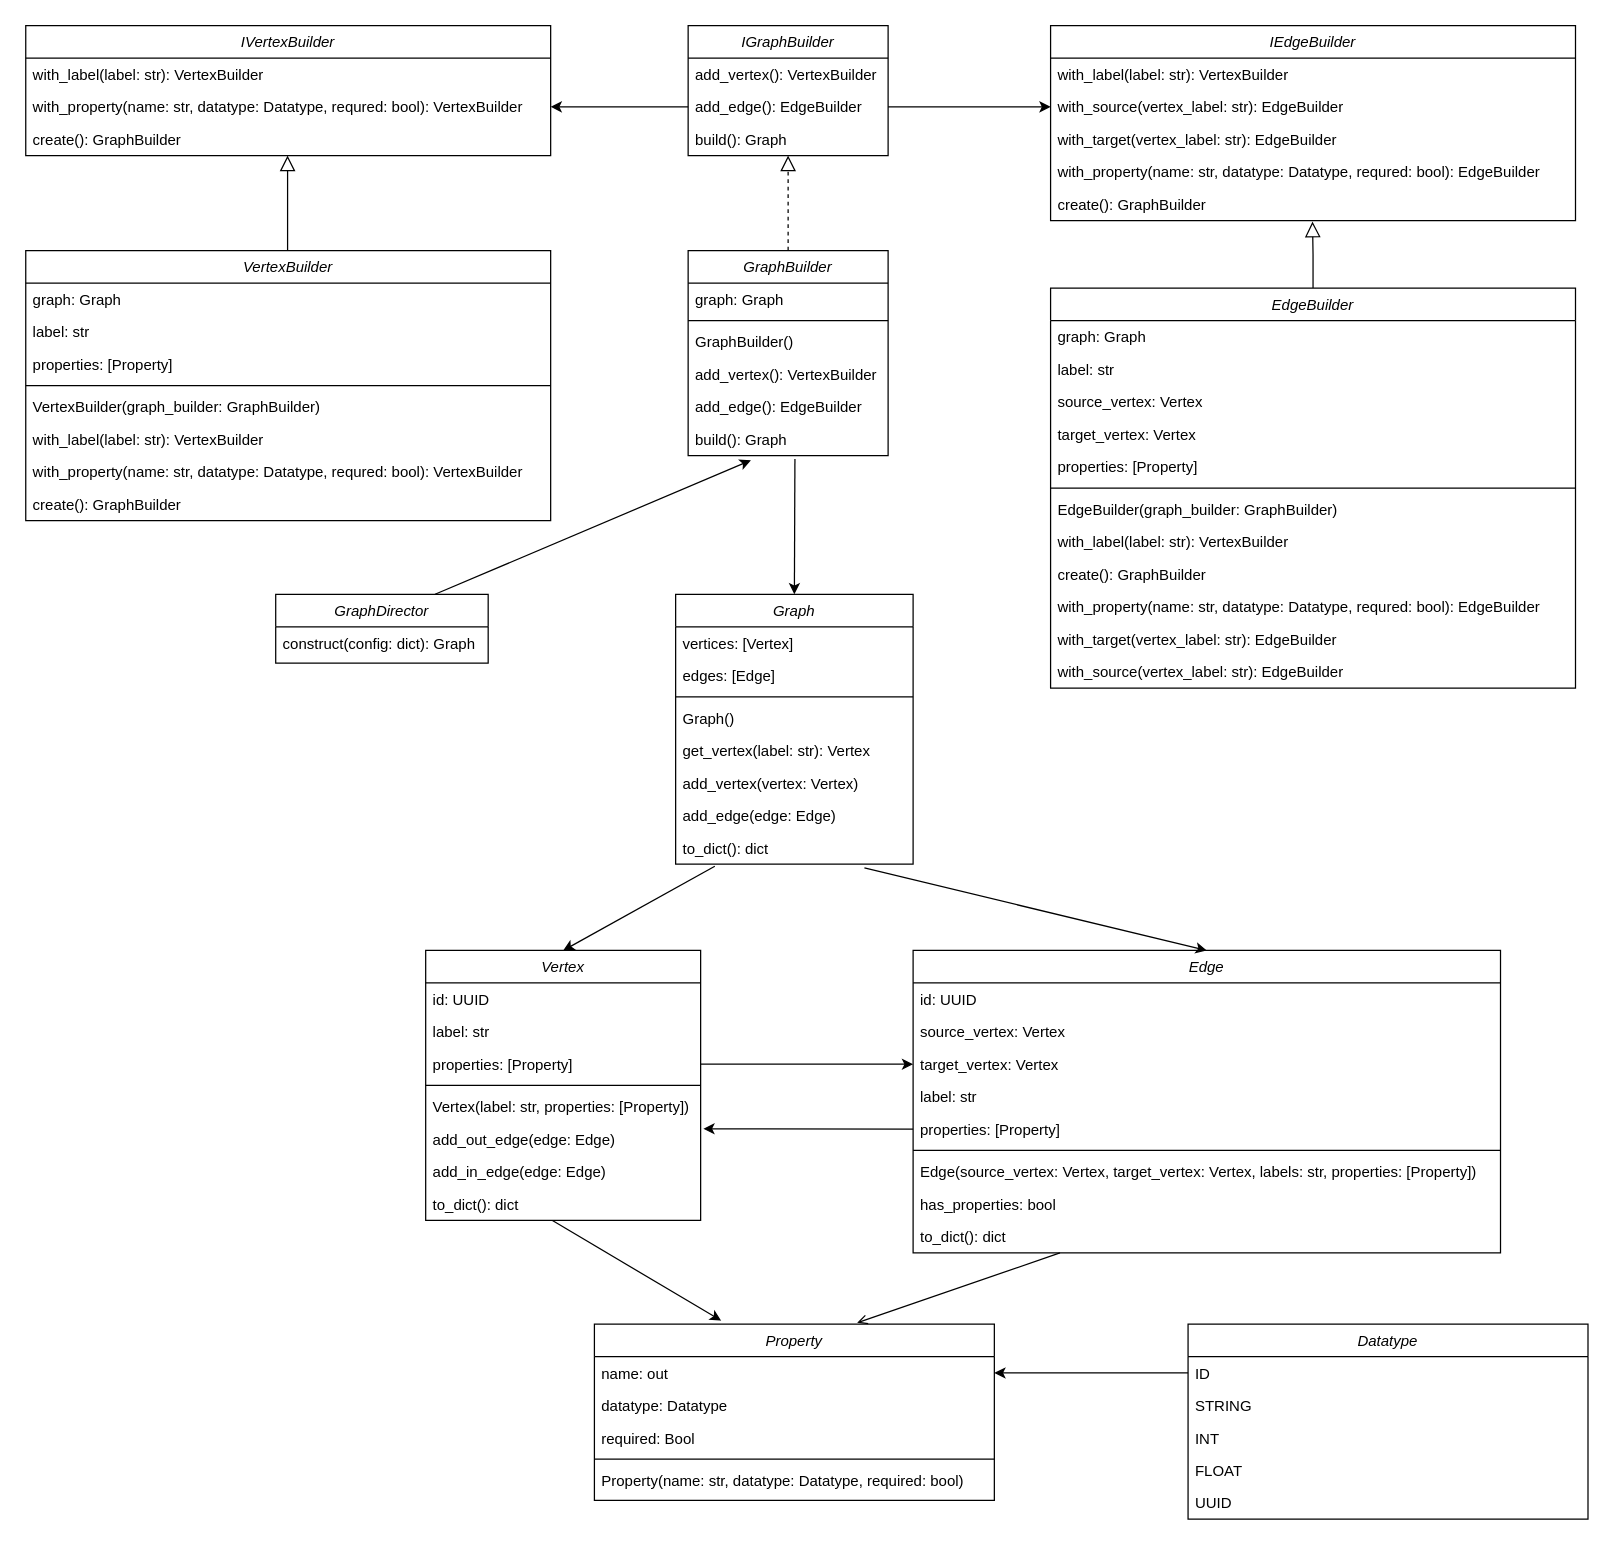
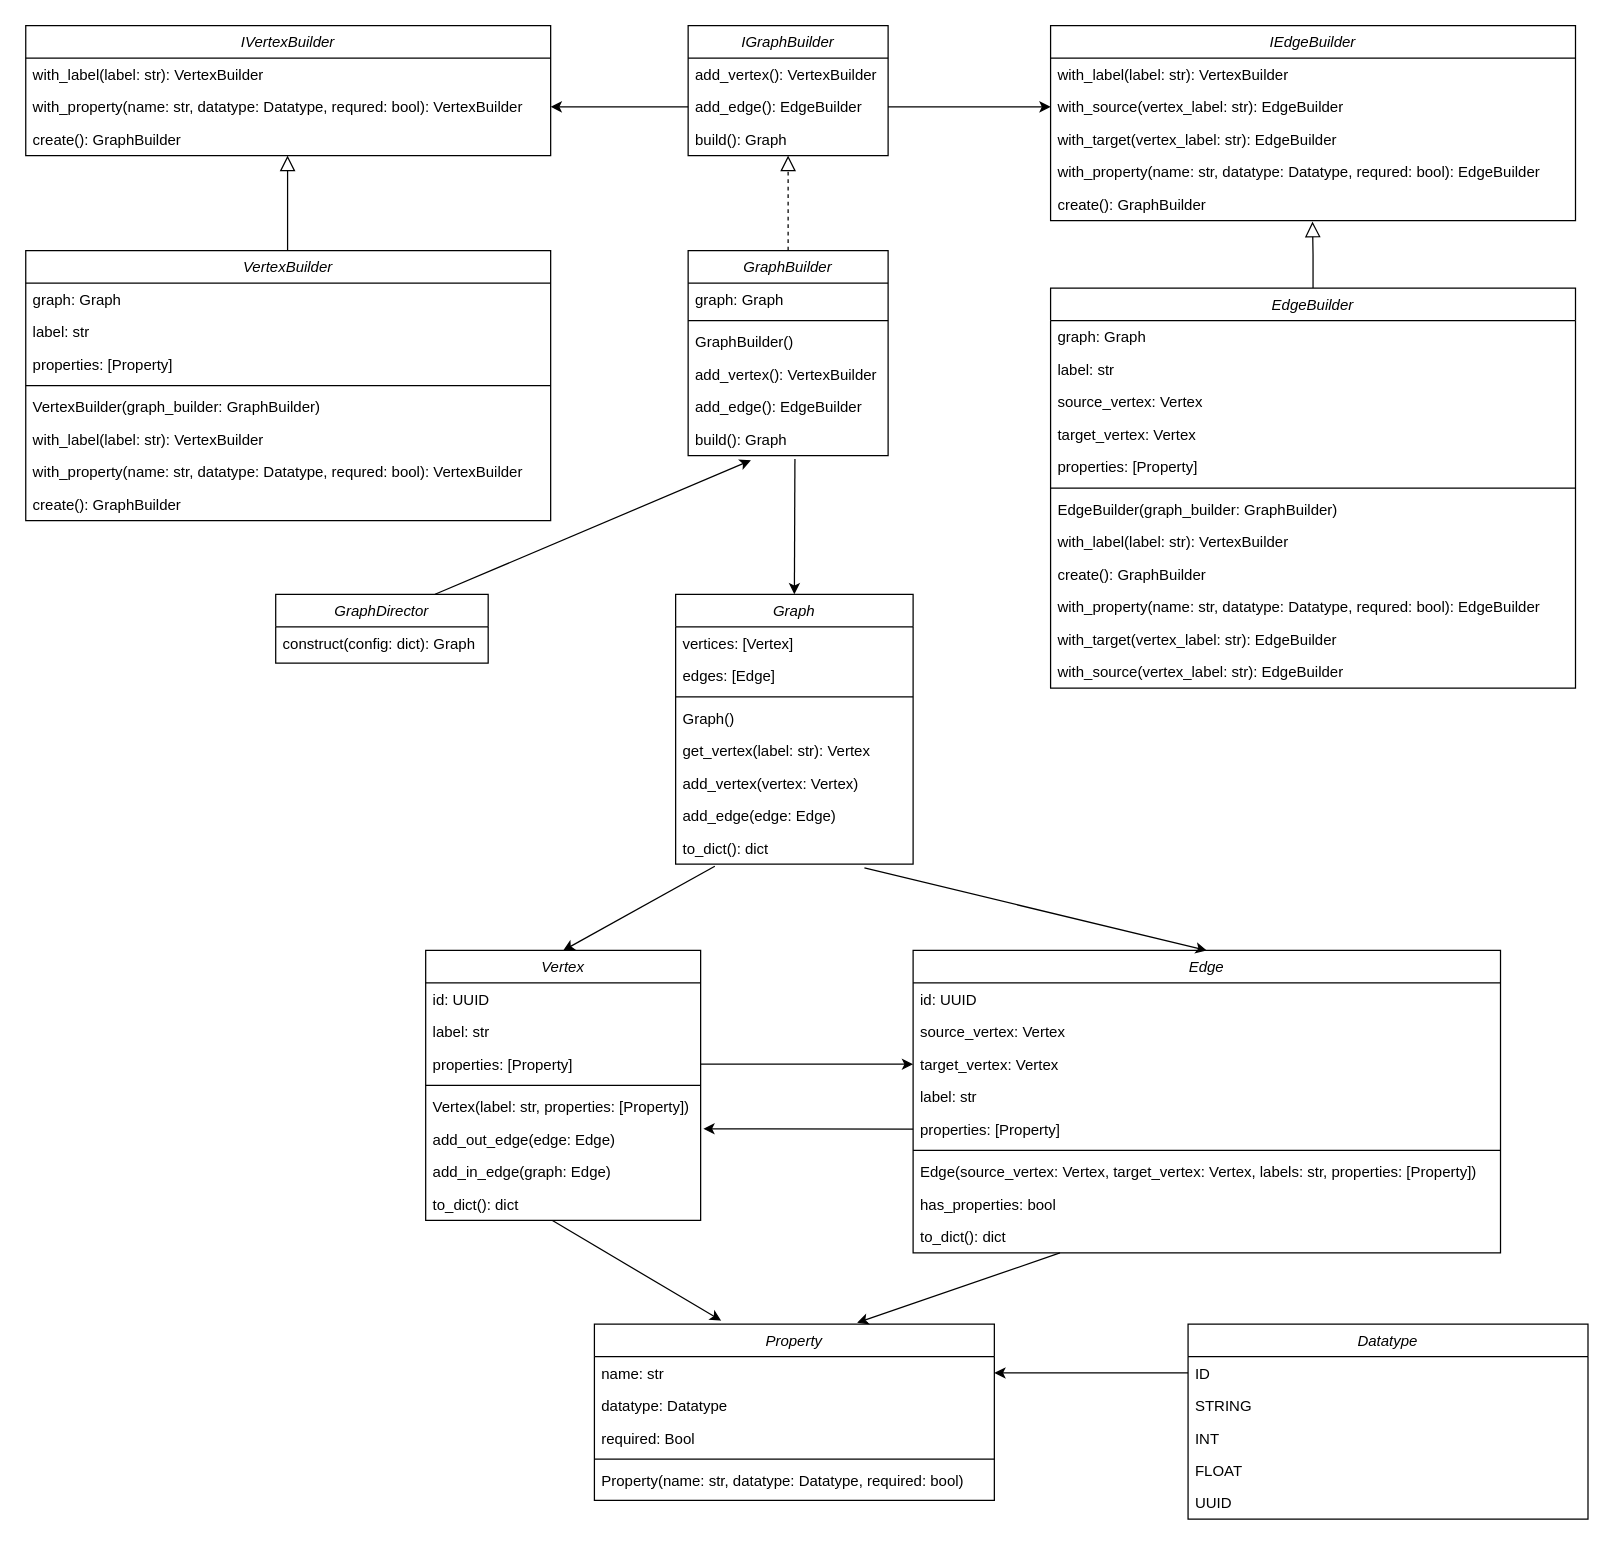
(523, 1173) -> (527, 1173)
(865, 1320) -> (867, 1320)
(635, 1374) -> (635, 1374)
